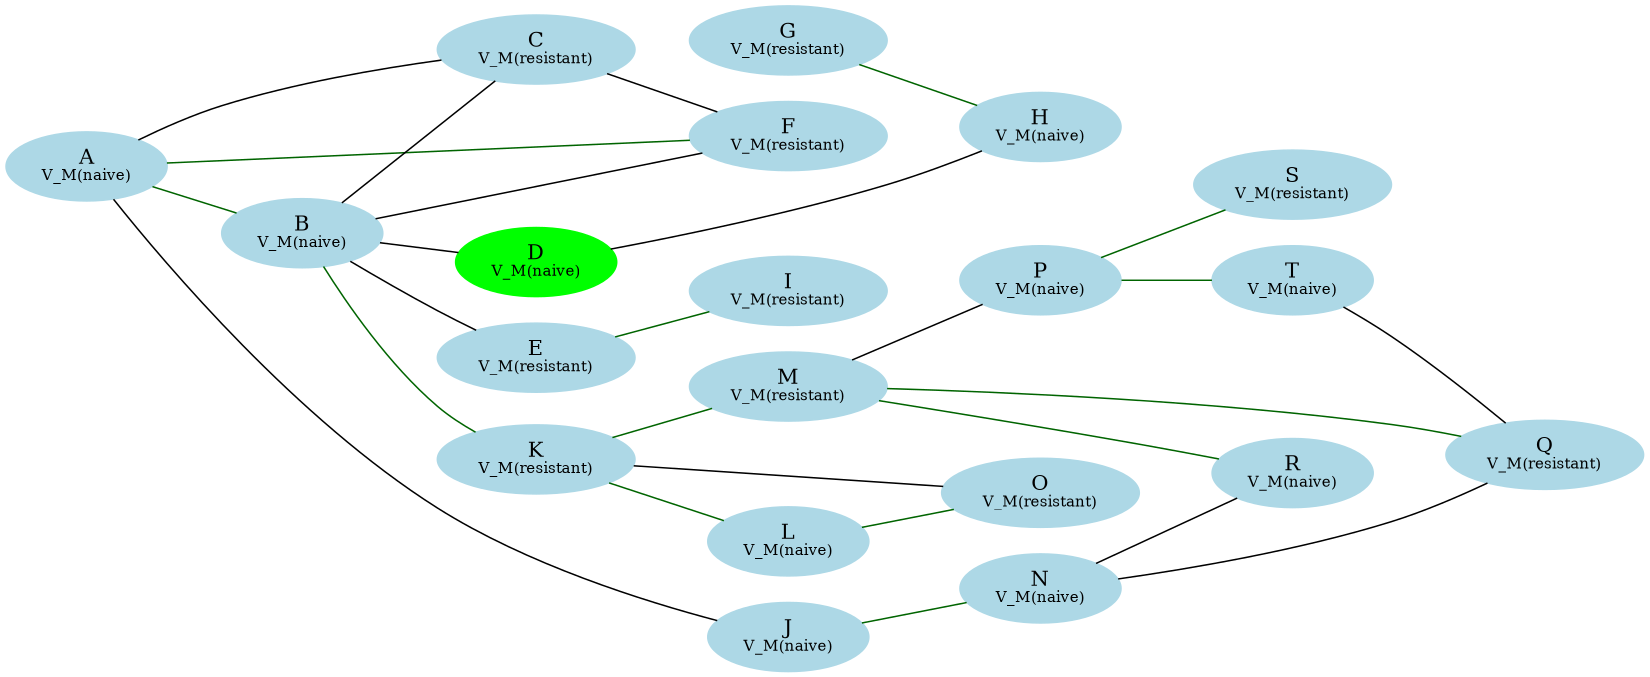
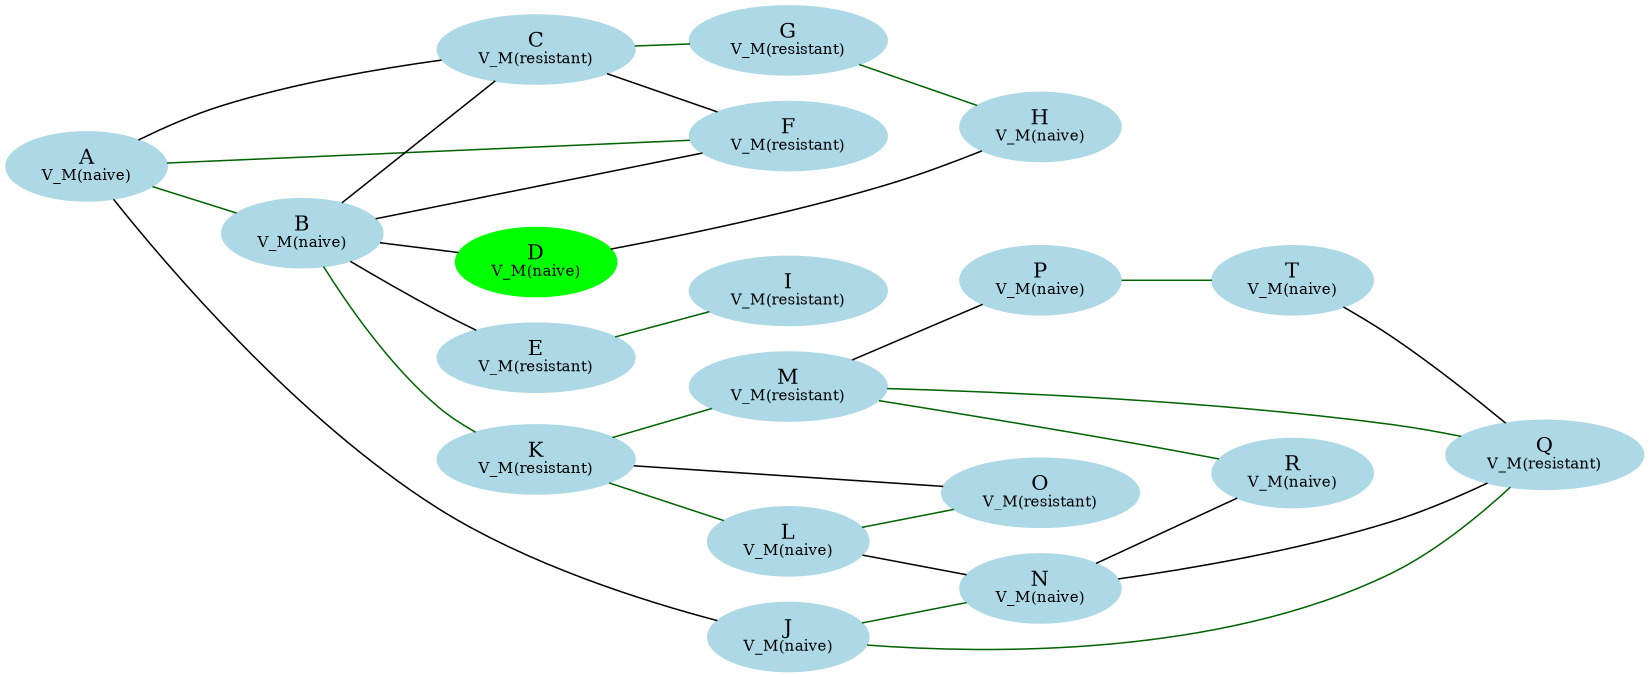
none -> (662, 45)
(1293, 185) -> none
none -> (915, 565)
none -> (1207, 630)
